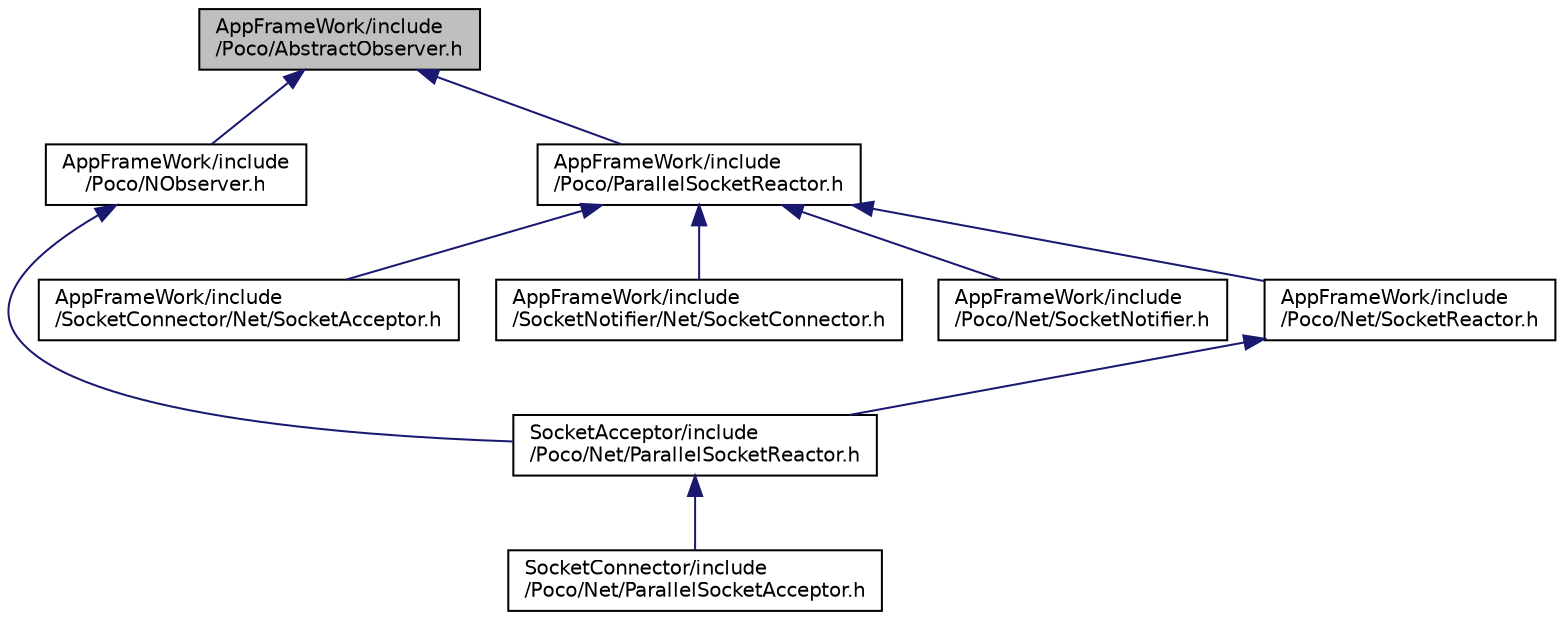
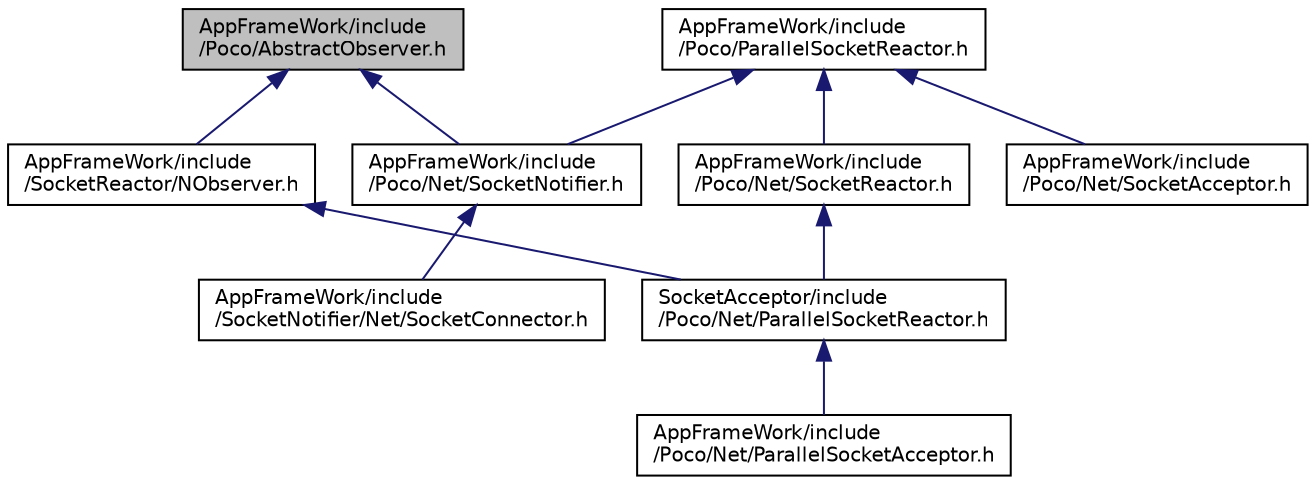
(529, 111) -> (418, 113)
(176, 175) -> (162, 175)
(699, 253) -> (443, 251)
(249, 310) -> (1157, 175)
(695, 581) -> (824, 445)
